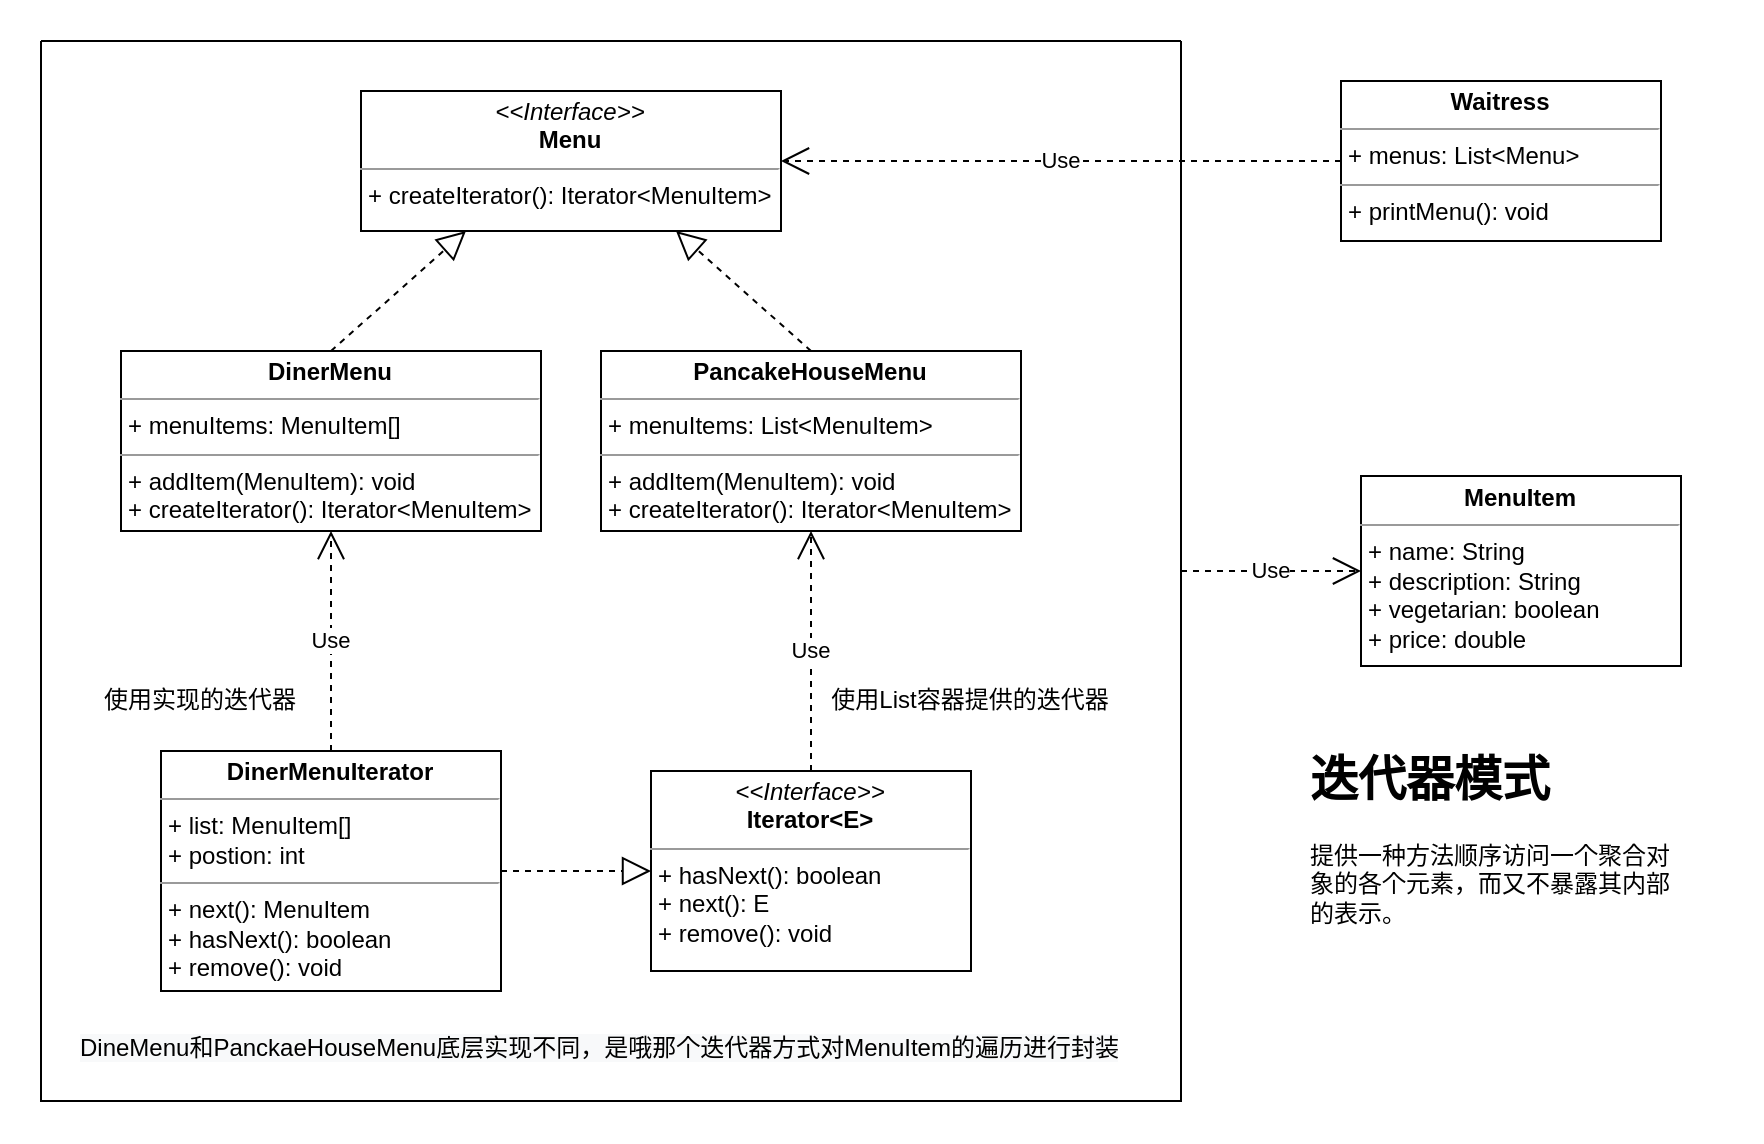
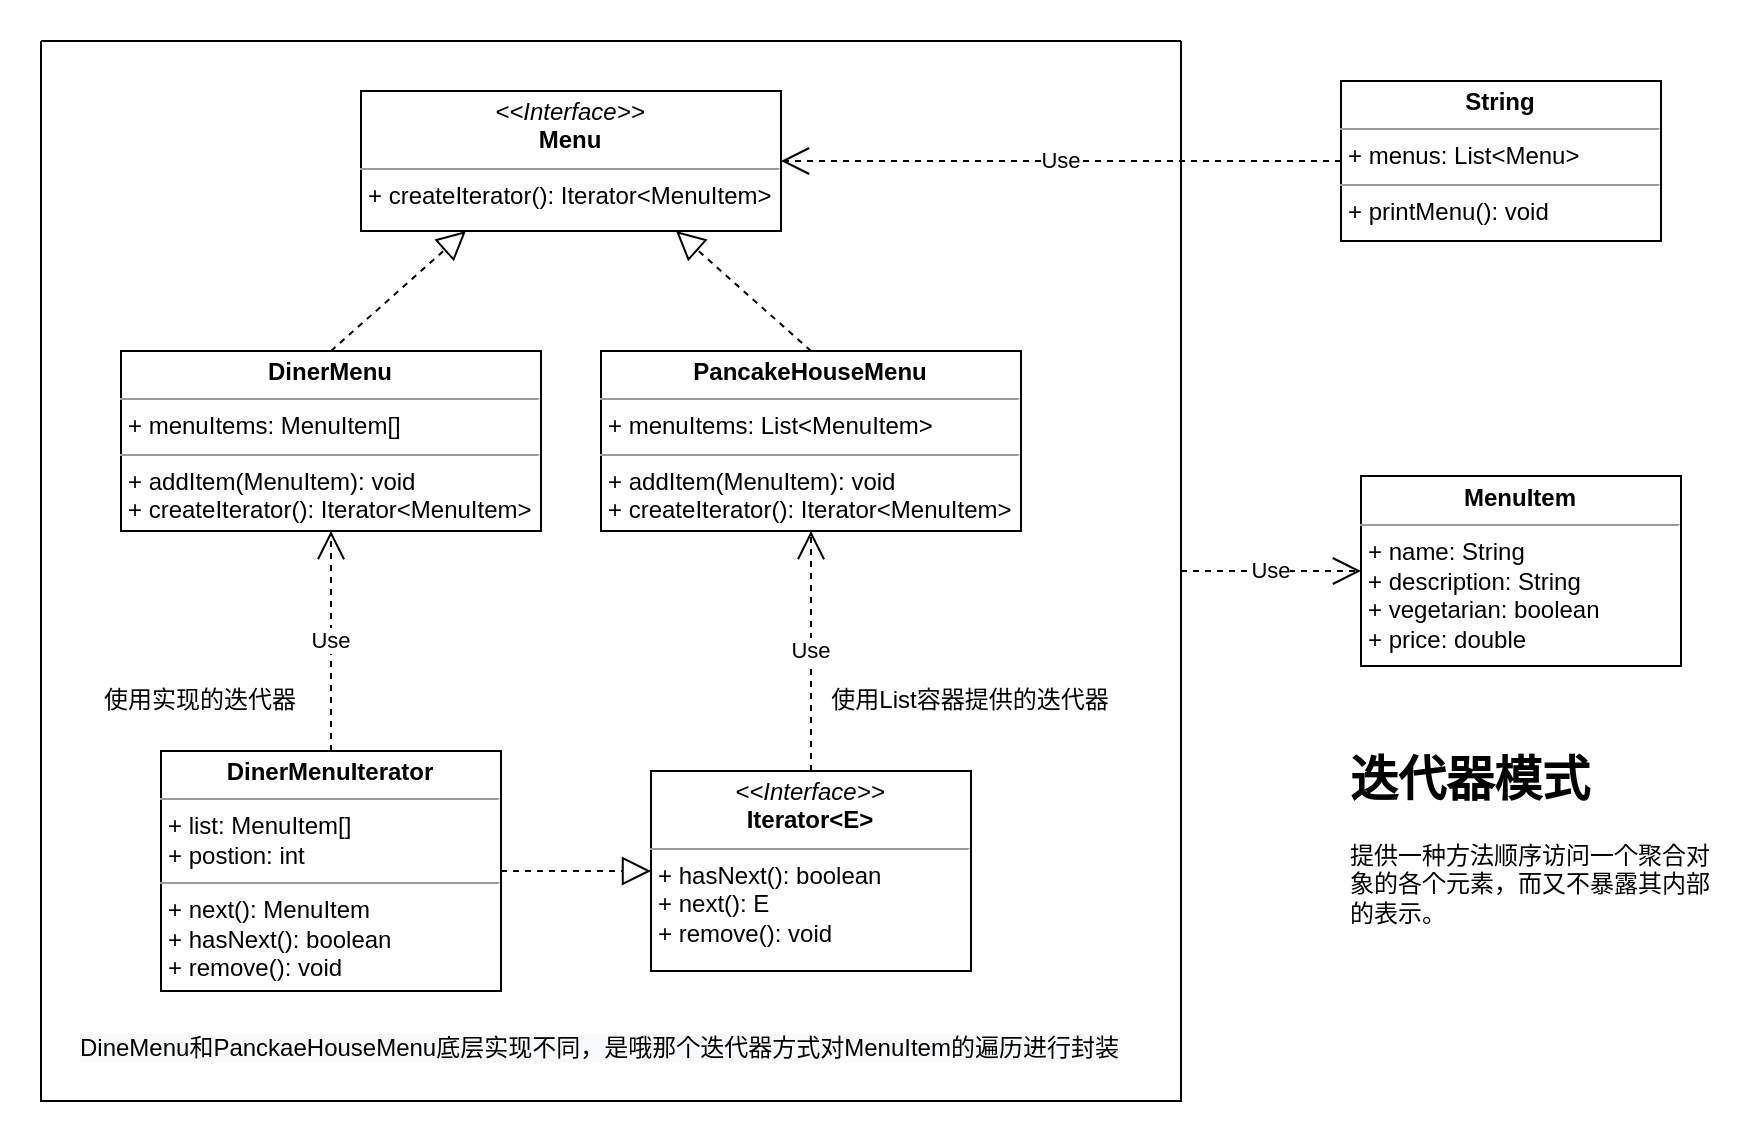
(1456, 124) -> (1456, 124)
(1491, 861) -> (1531, 861)
